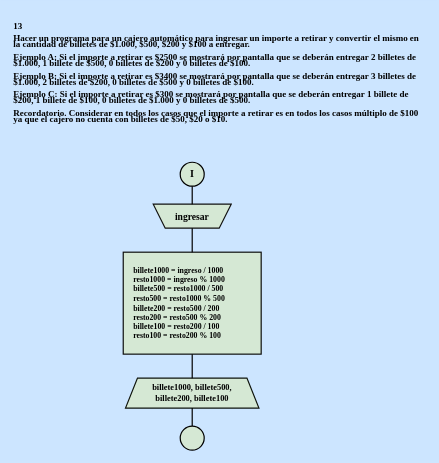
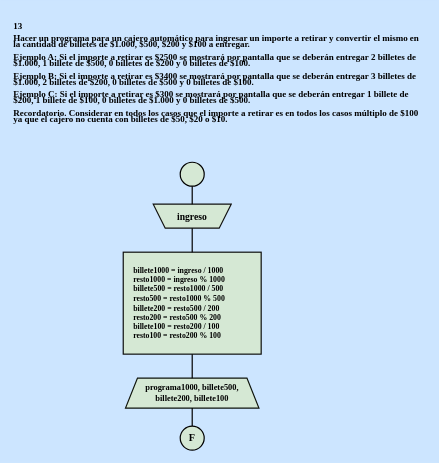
(192, 174) -> none
(192, 216) -> (192, 216)
(192, 393) -> (192, 393)
none -> (192, 438)
